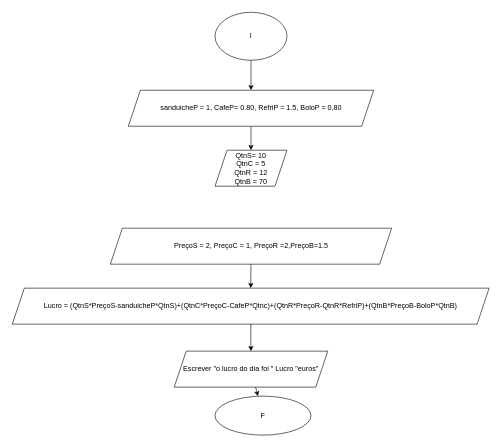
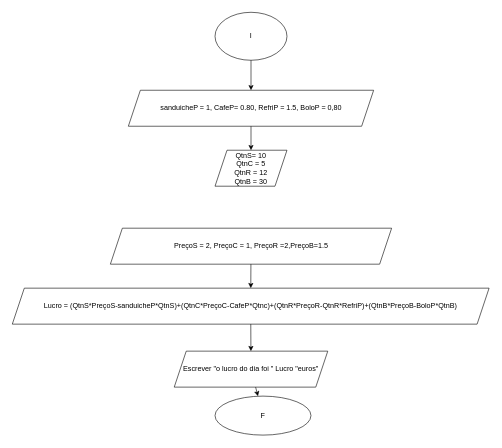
(251, 168) -> (251, 168)
